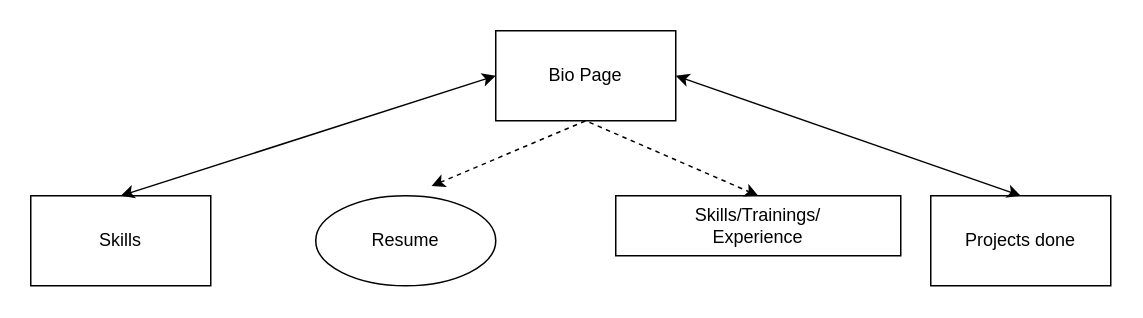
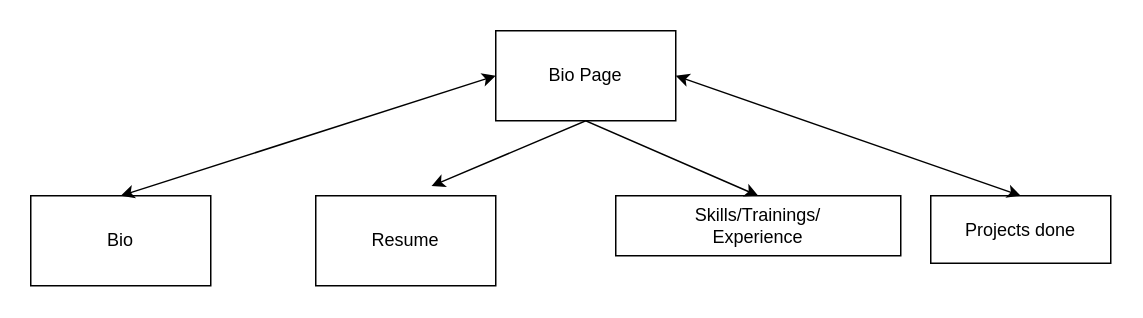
(595, 125) -> (595, 125)
(121, 241) -> (121, 241)
(406, 241) -> (406, 241)
(1021, 241) -> (1021, 230)
